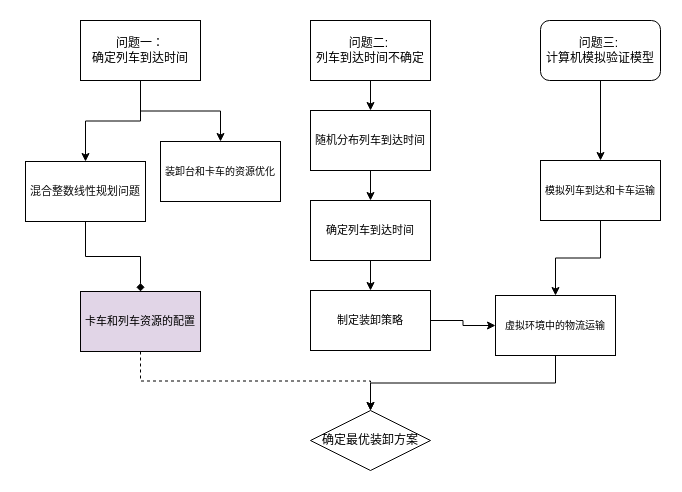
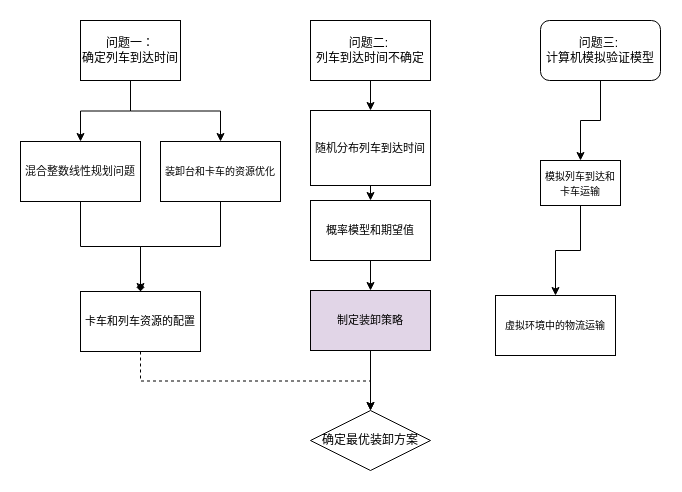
(141, 51) -> (131, 51)
(371, 141) -> (371, 148)
(601, 191) -> (581, 183)
(86, 192) -> (81, 172)
(371, 231) -> (371, 231)
none -> (204, 247)
(371, 321) -> (371, 321)
(462, 321) -> (371, 365)
(141, 322) -> (141, 322)
(478, 383) -> none
